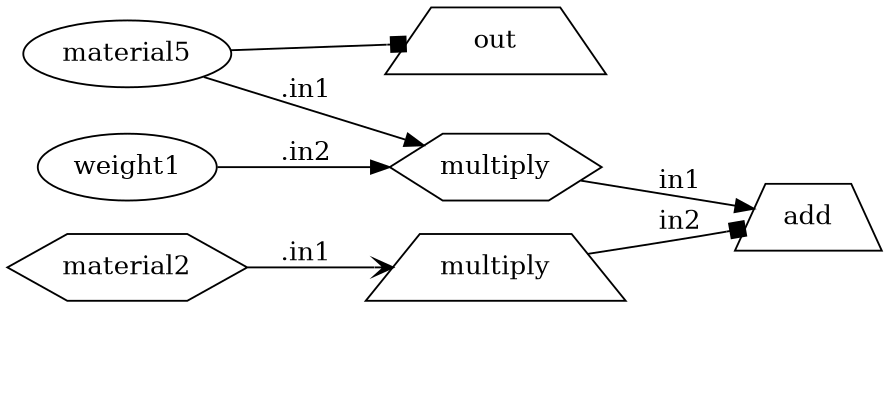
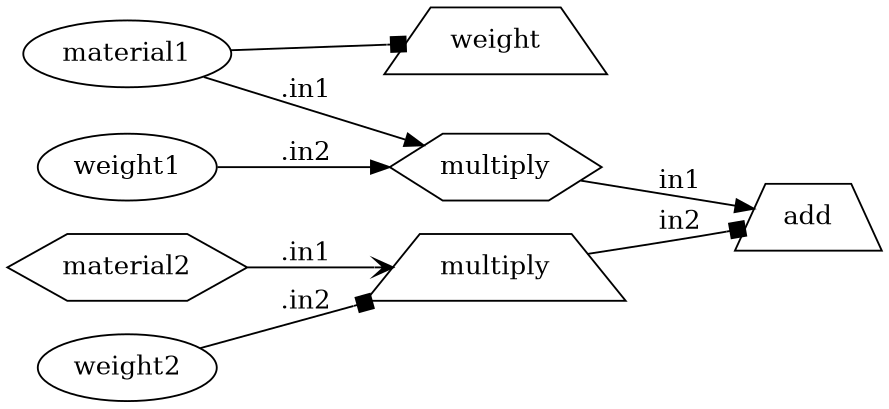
(496, 41) -> (496, 41)
(127, 54) -> (127, 54)
none -> (127, 368)
